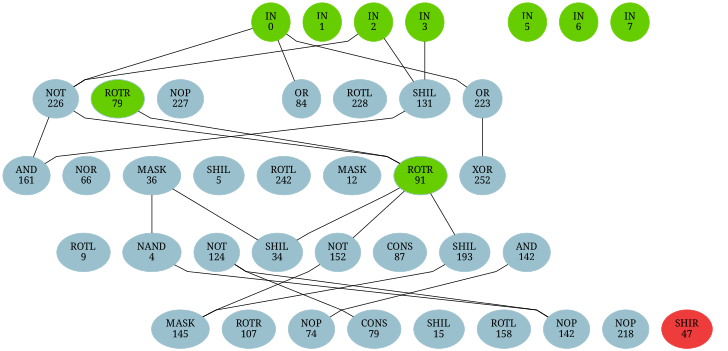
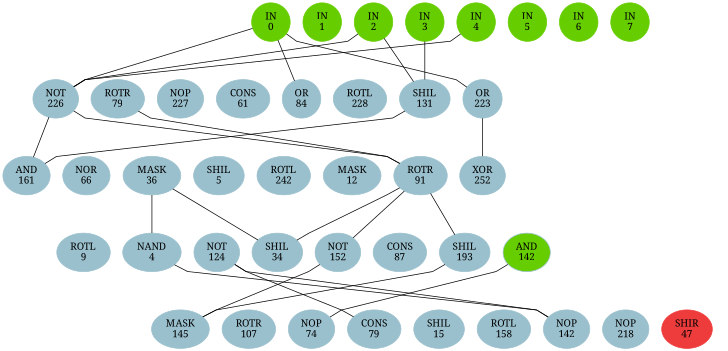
none -> (476, 22)
(118, 99) -> (118, 99)
none -> (243, 99)
(421, 176) -> (421, 176)
(527, 252) -> (527, 252)
